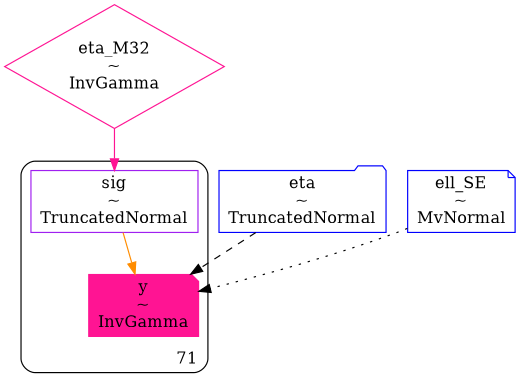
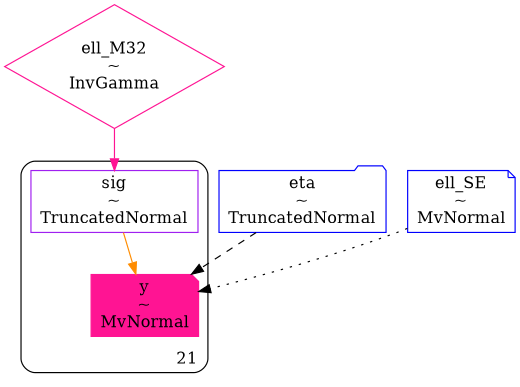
(114, 67) -> (114, 67)
(144, 305) -> (145, 305)
(187, 359) -> (187, 359)
